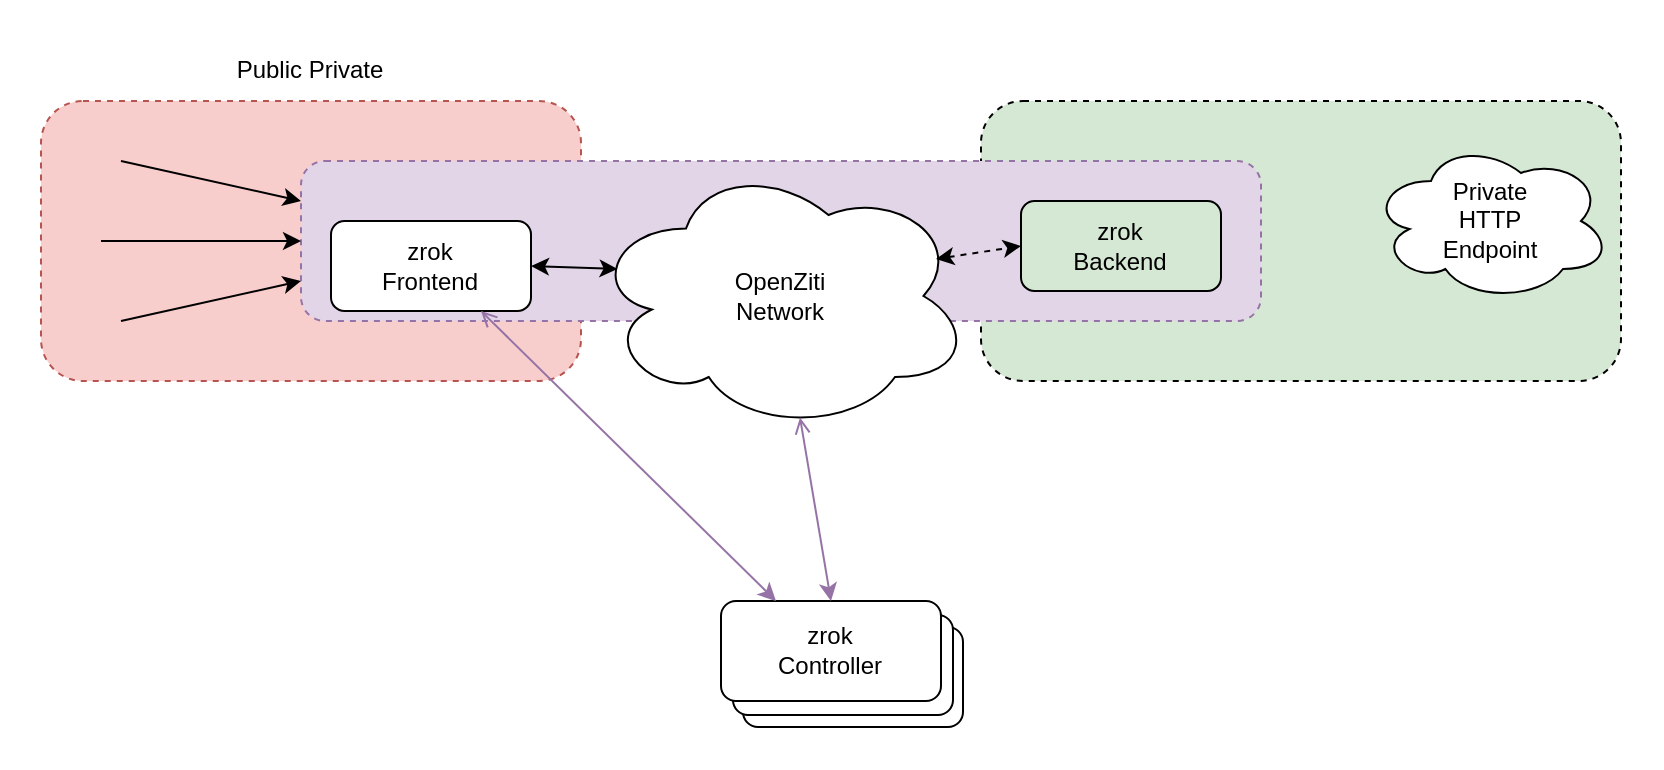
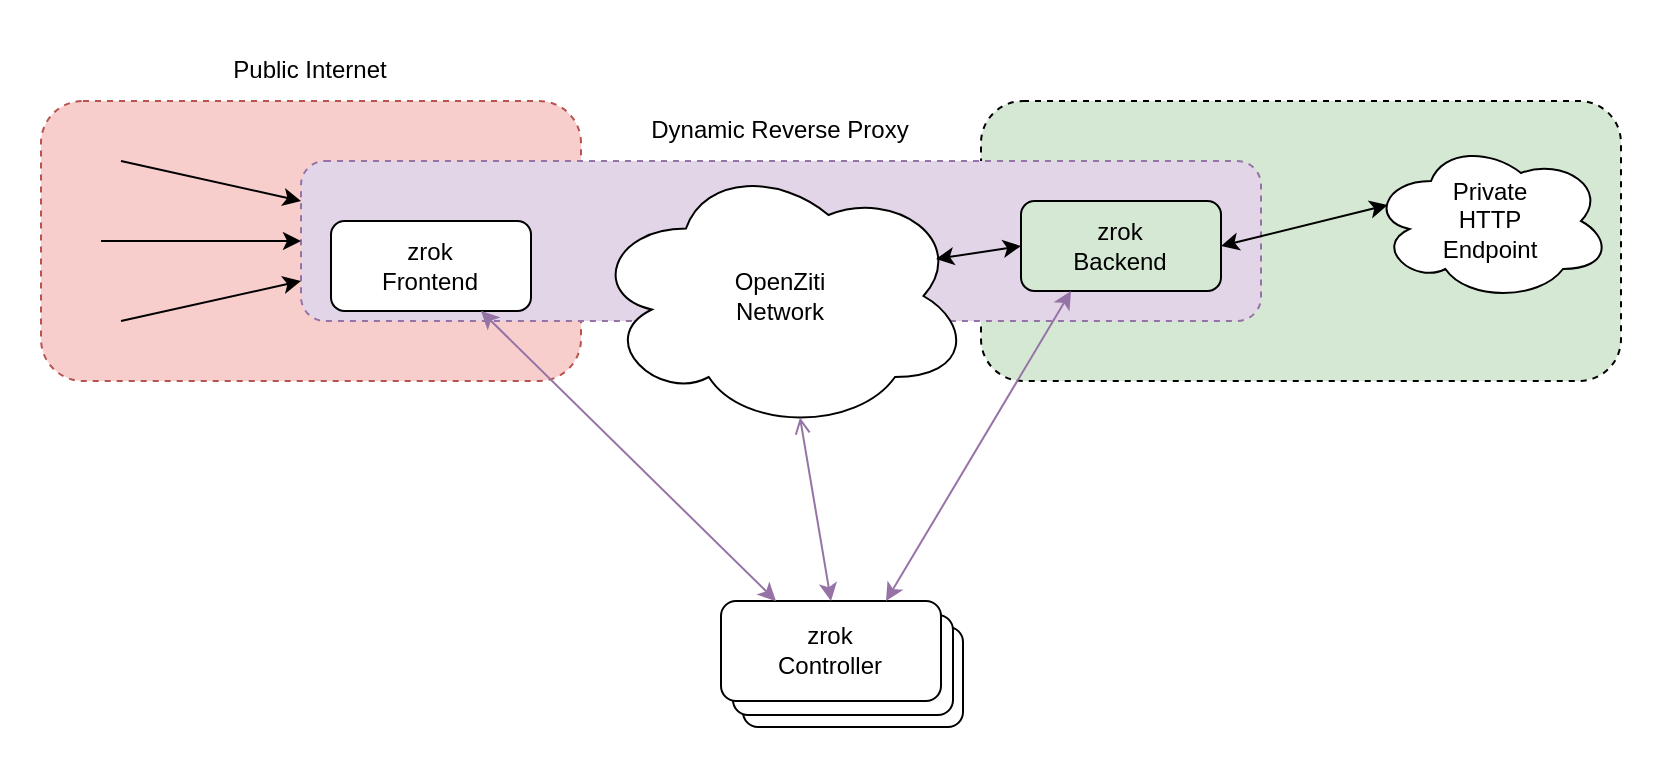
(311, 71) -> (311, 71)
none -> (781, 131)
none -> (1304, 226)
(980, 252) -> (980, 252)
(574, 267) -> none
(488, 318) -> (491, 321)
none -> (978, 446)
